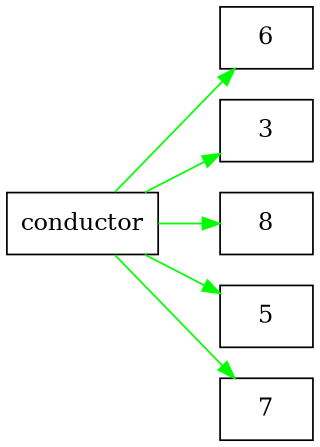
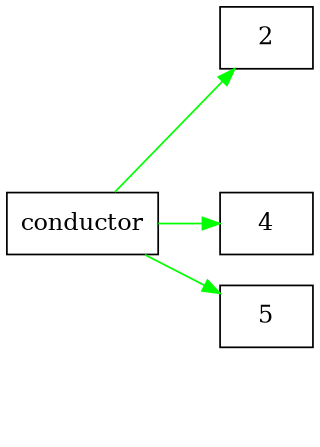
(267, 38) -> (267, 38)
(267, 131) -> none
(267, 224) -> (267, 224)
(267, 409) -> none
